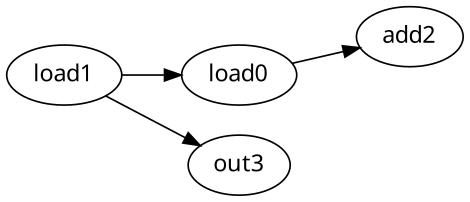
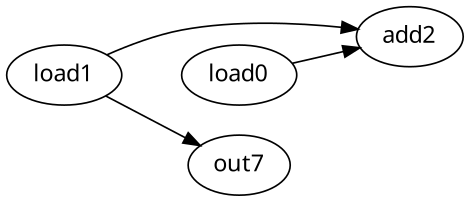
(143, 75) -> (222, 25)
(239, 165) -> (239, 165)
